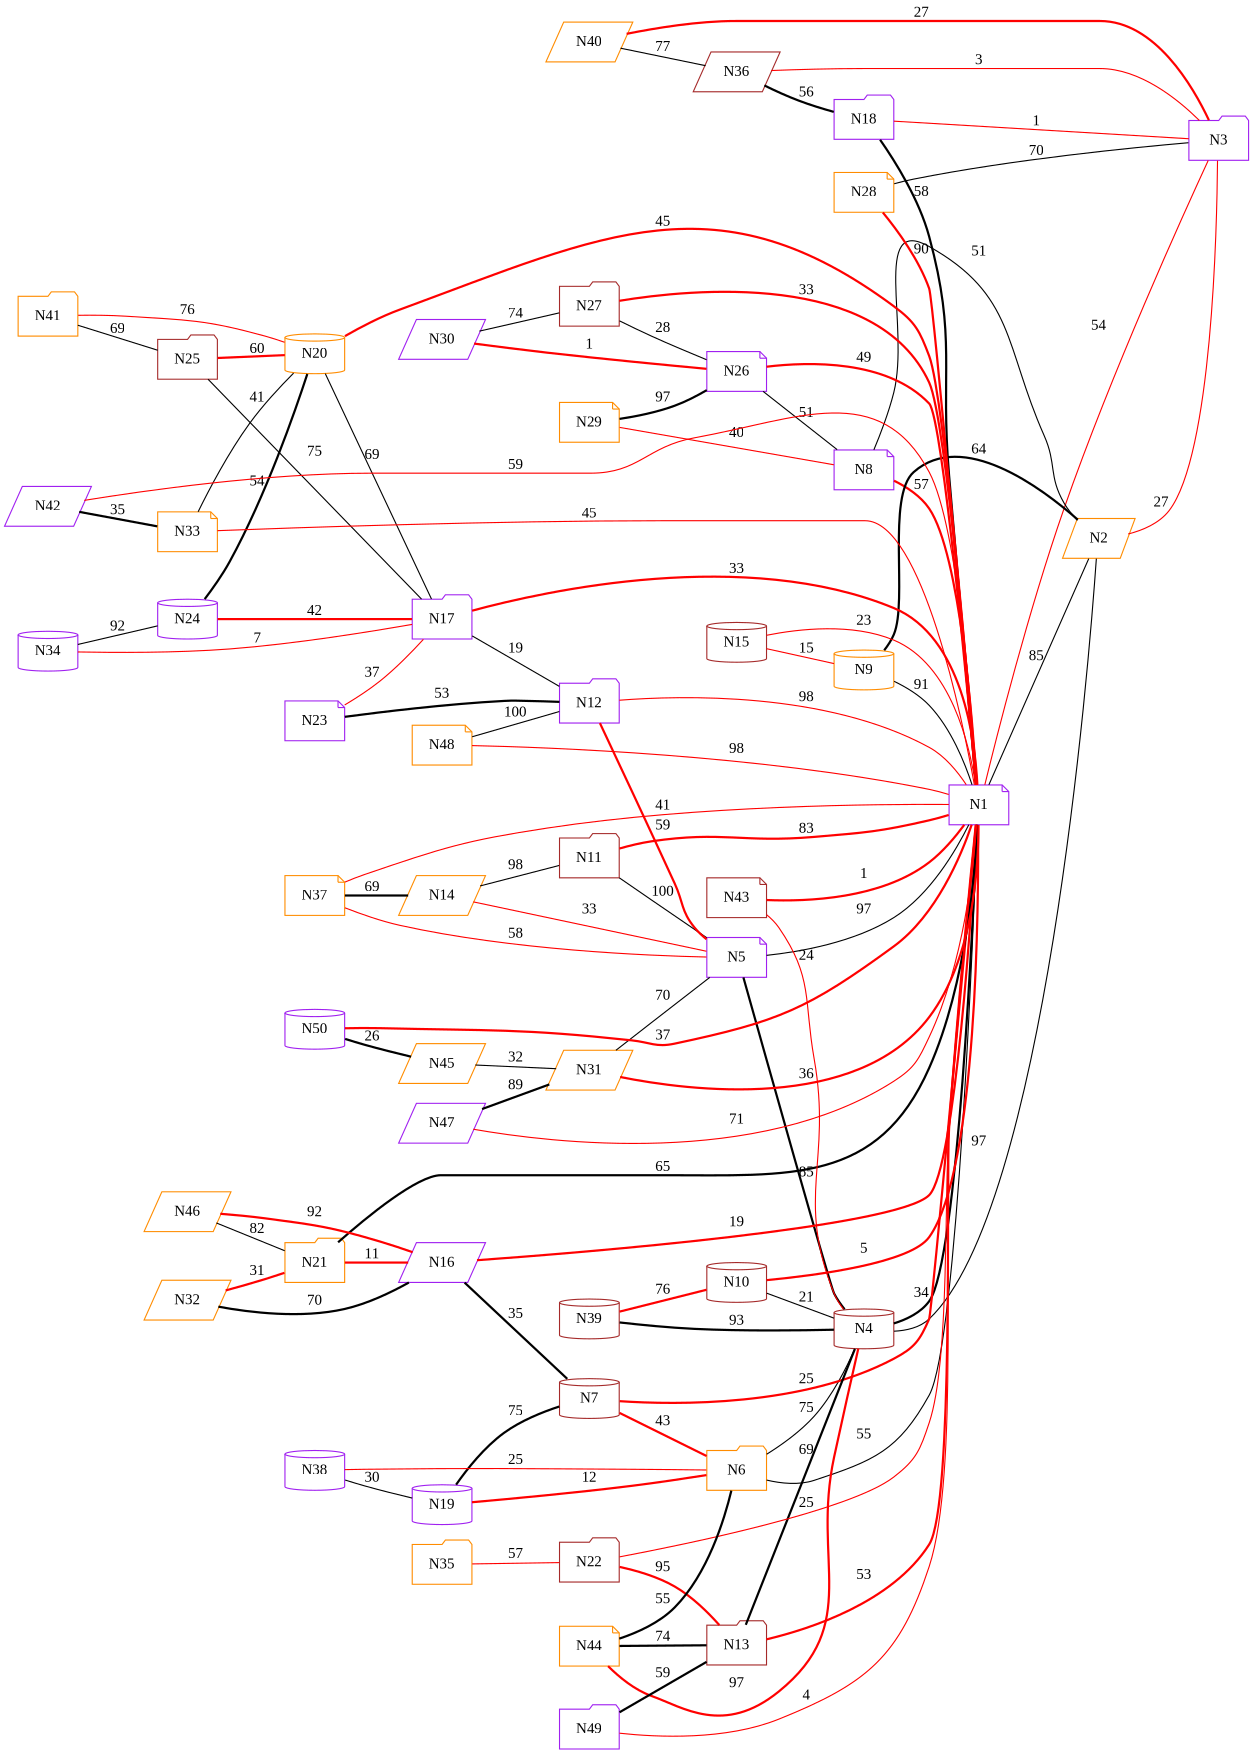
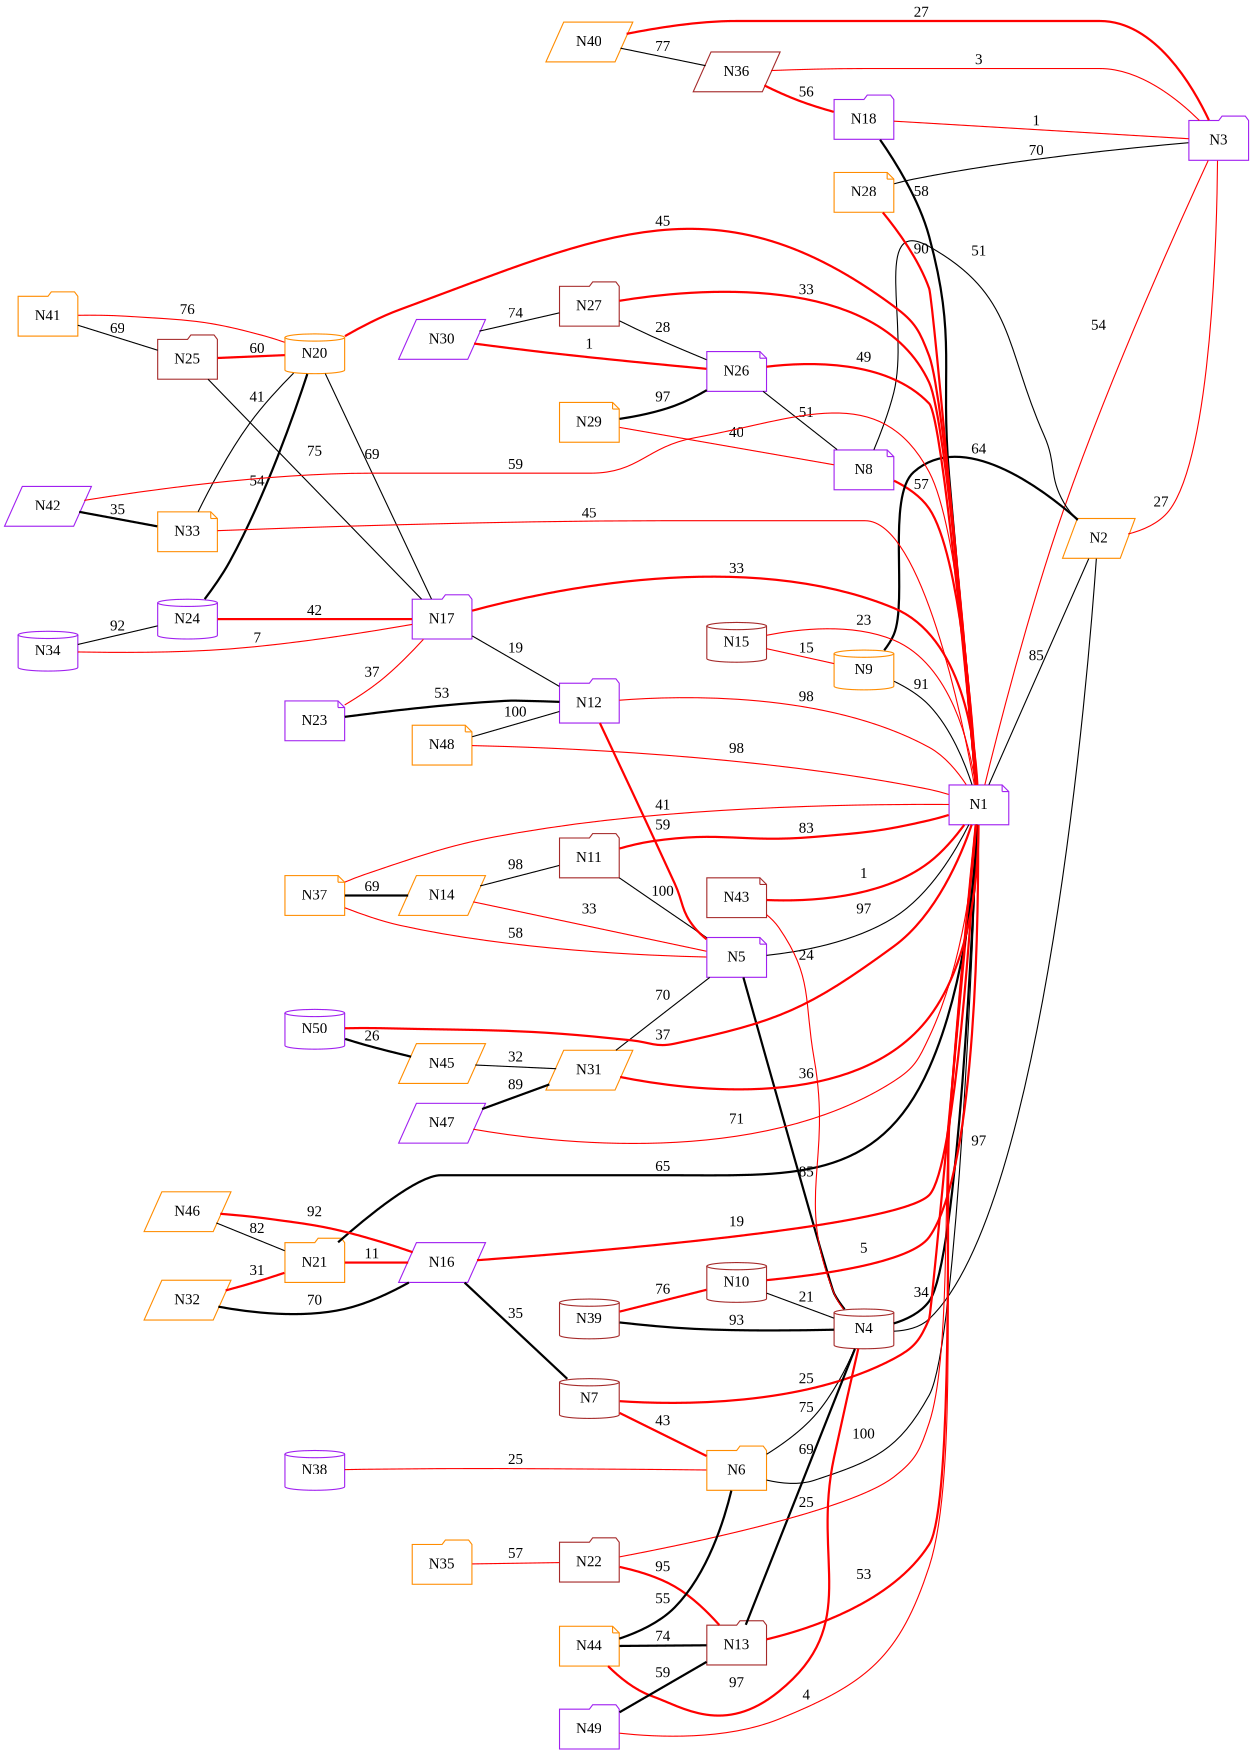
(798, 100) -> (798, 100)
(864, 1434) -> (864, 1434)
(442, 1505) -> none
